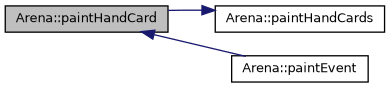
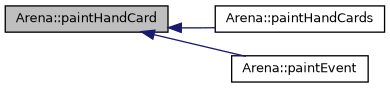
(185, 10) -> (198, 28)
